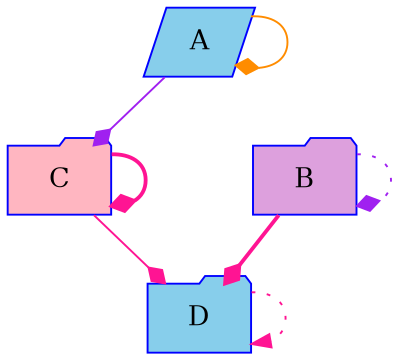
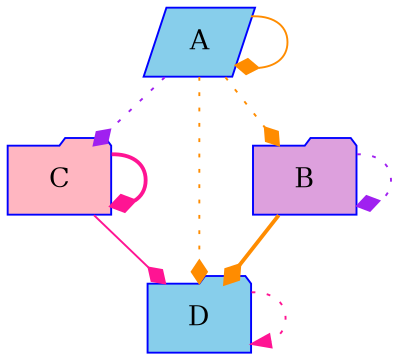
none -> (245, 102)
(137, 103) -> (137, 103)
none -> (199, 168)
(259, 240) -> (259, 240)
